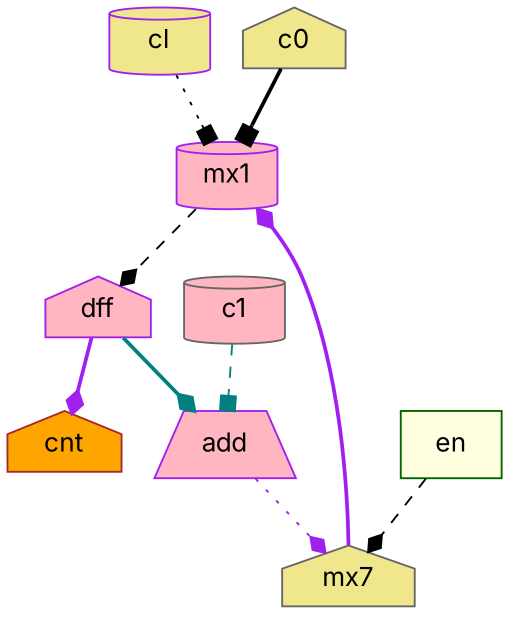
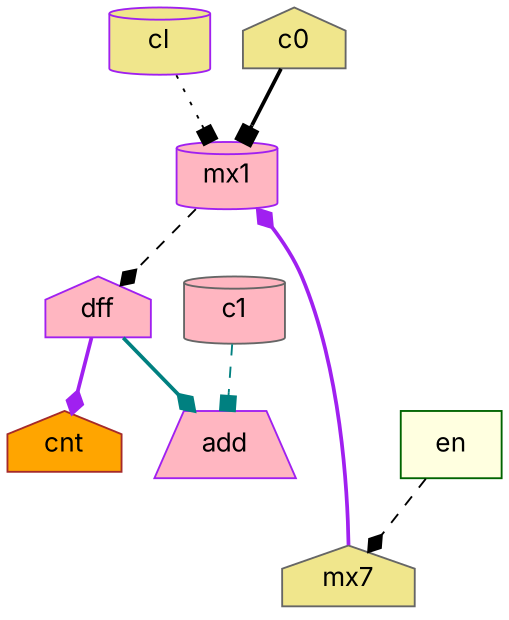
(283, 508) -> none
